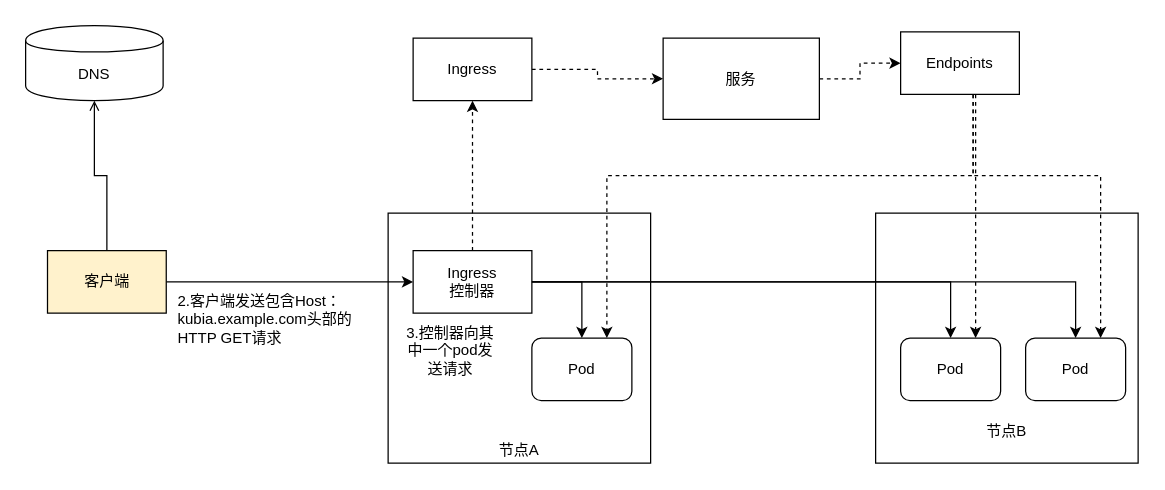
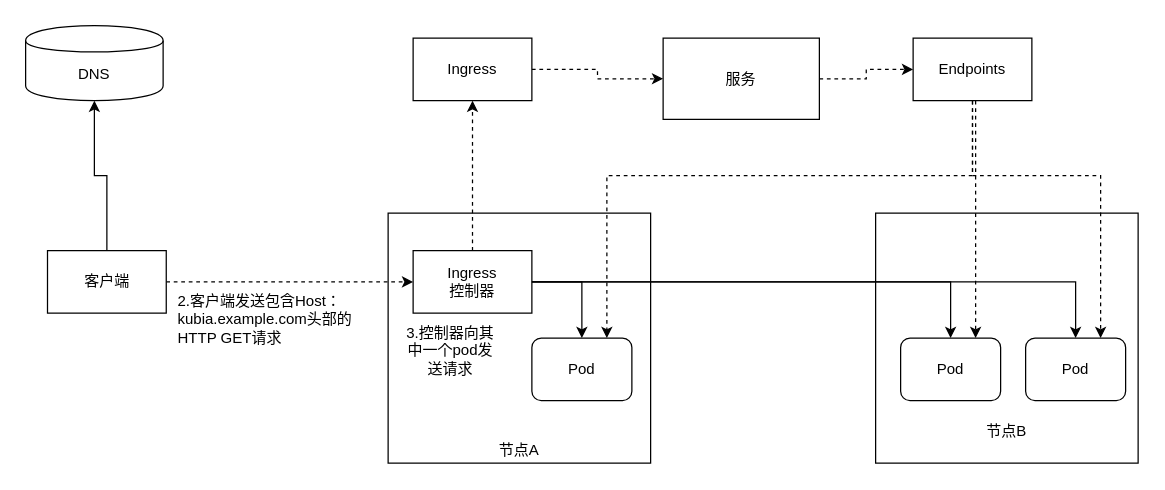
(960, 63) -> (973, 69)
(94, 107) -> (94, 110)
(107, 282) -> (107, 282)
(287, 282) -> (287, 282)
